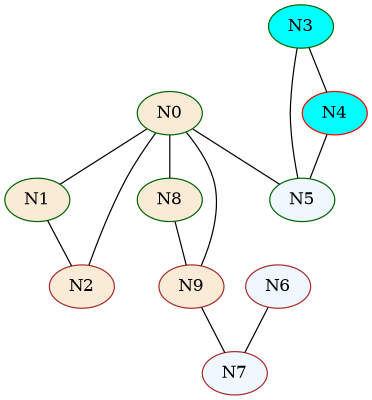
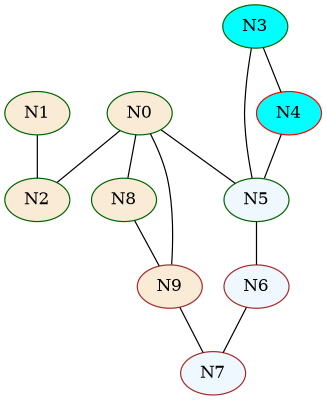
(103, 157) -> none
none -> (256, 243)
(82, 287) -> (37, 200)
